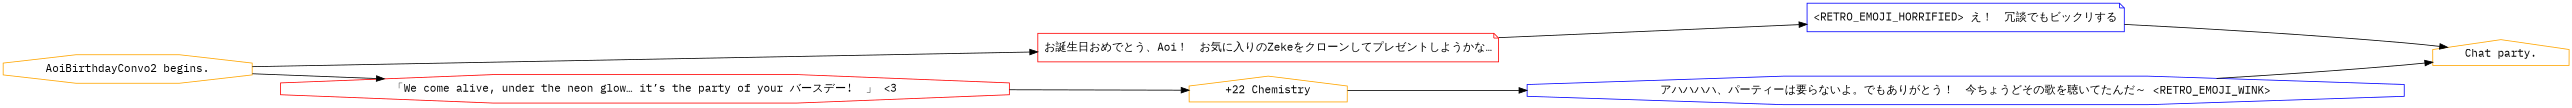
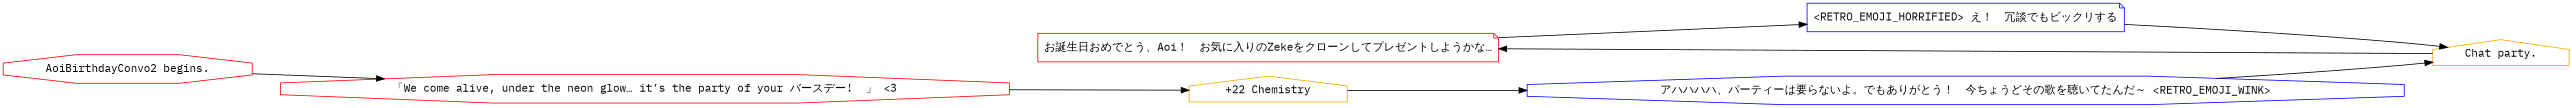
(641, 59) -> (1970, 51)
(128, 69) -> (128, 69)
